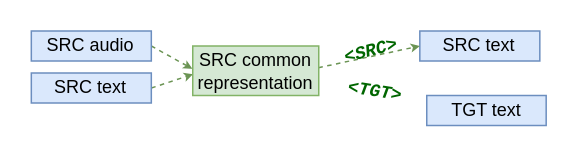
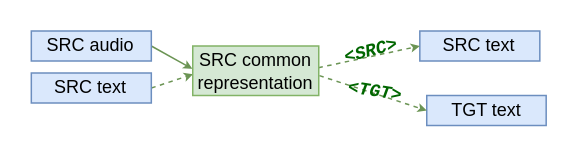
(168, 55) -> (168, 55)
none -> (371, 92)
